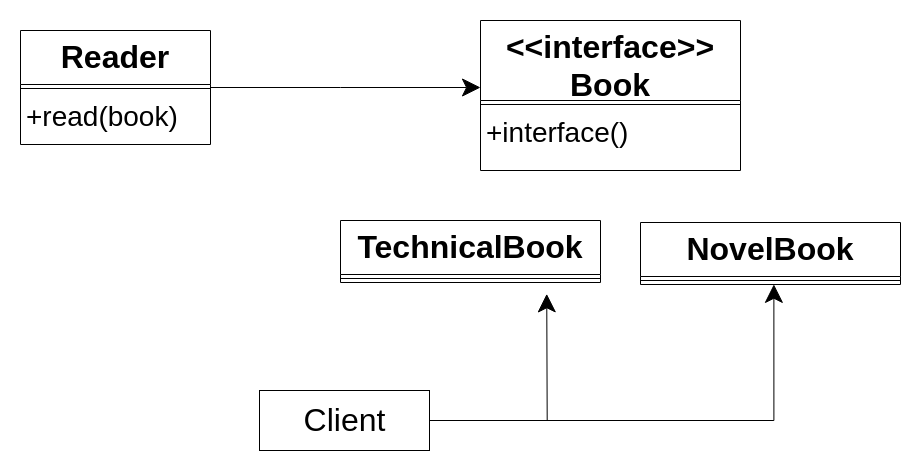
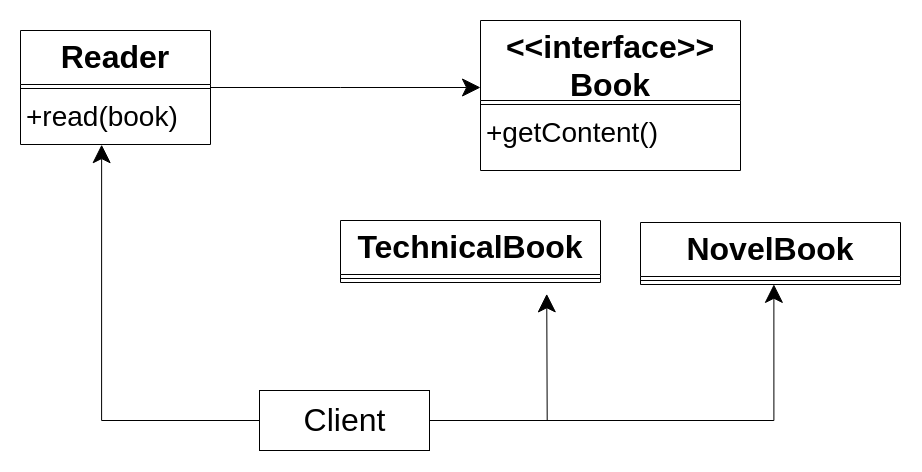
(576, 133) -> (588, 133)
none -> (102, 368)
